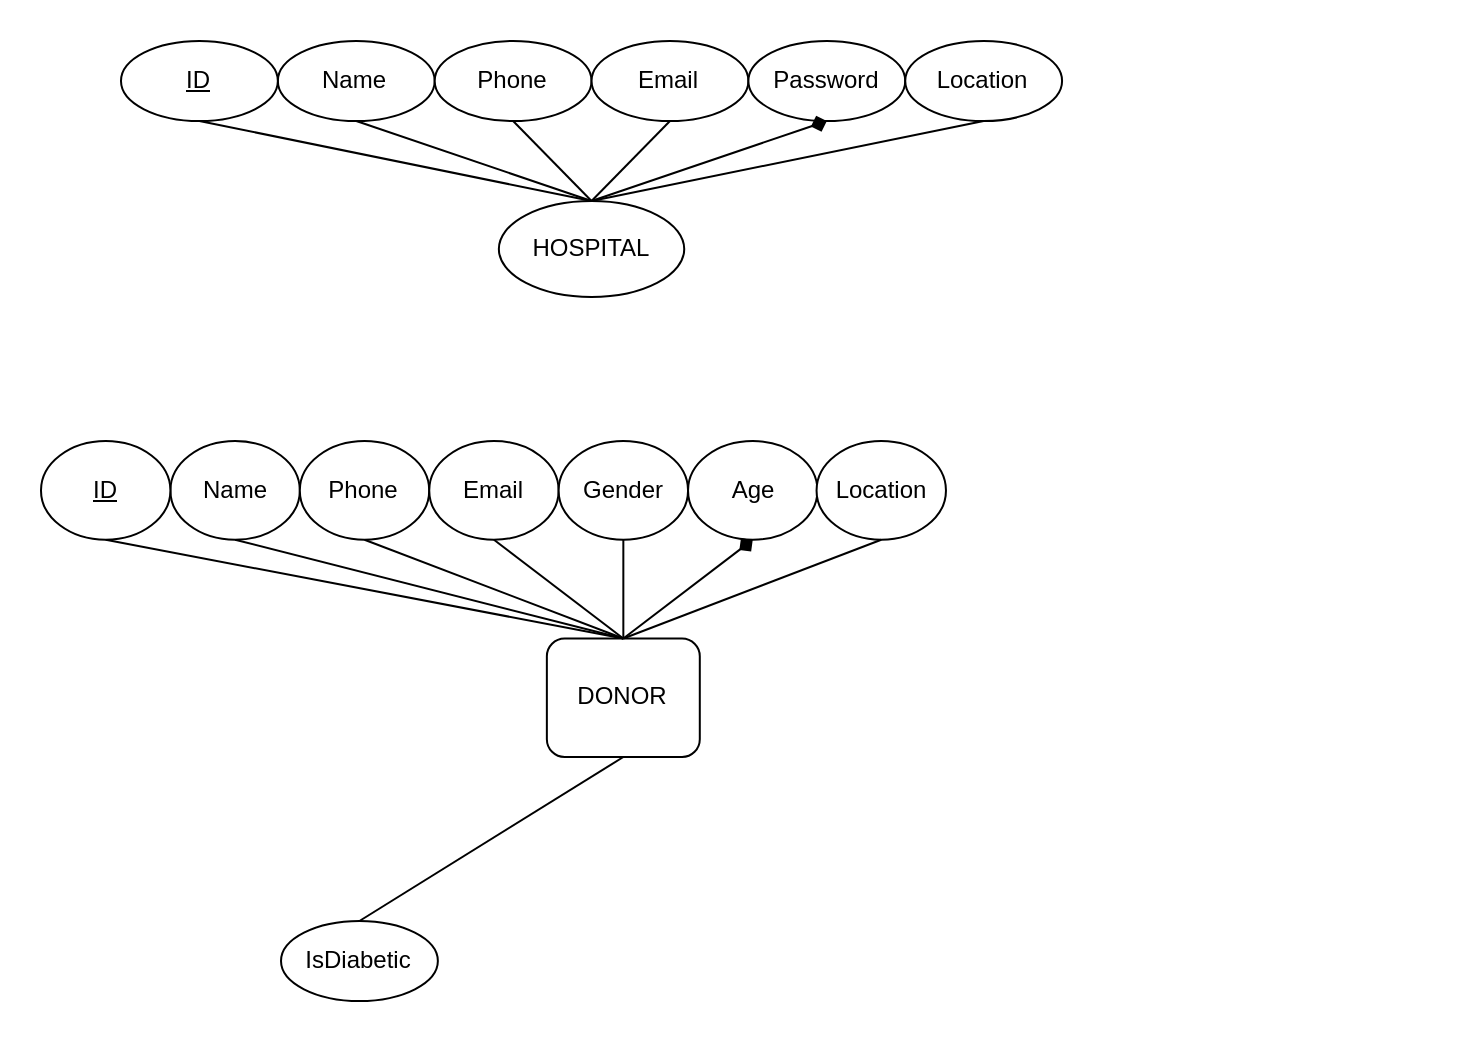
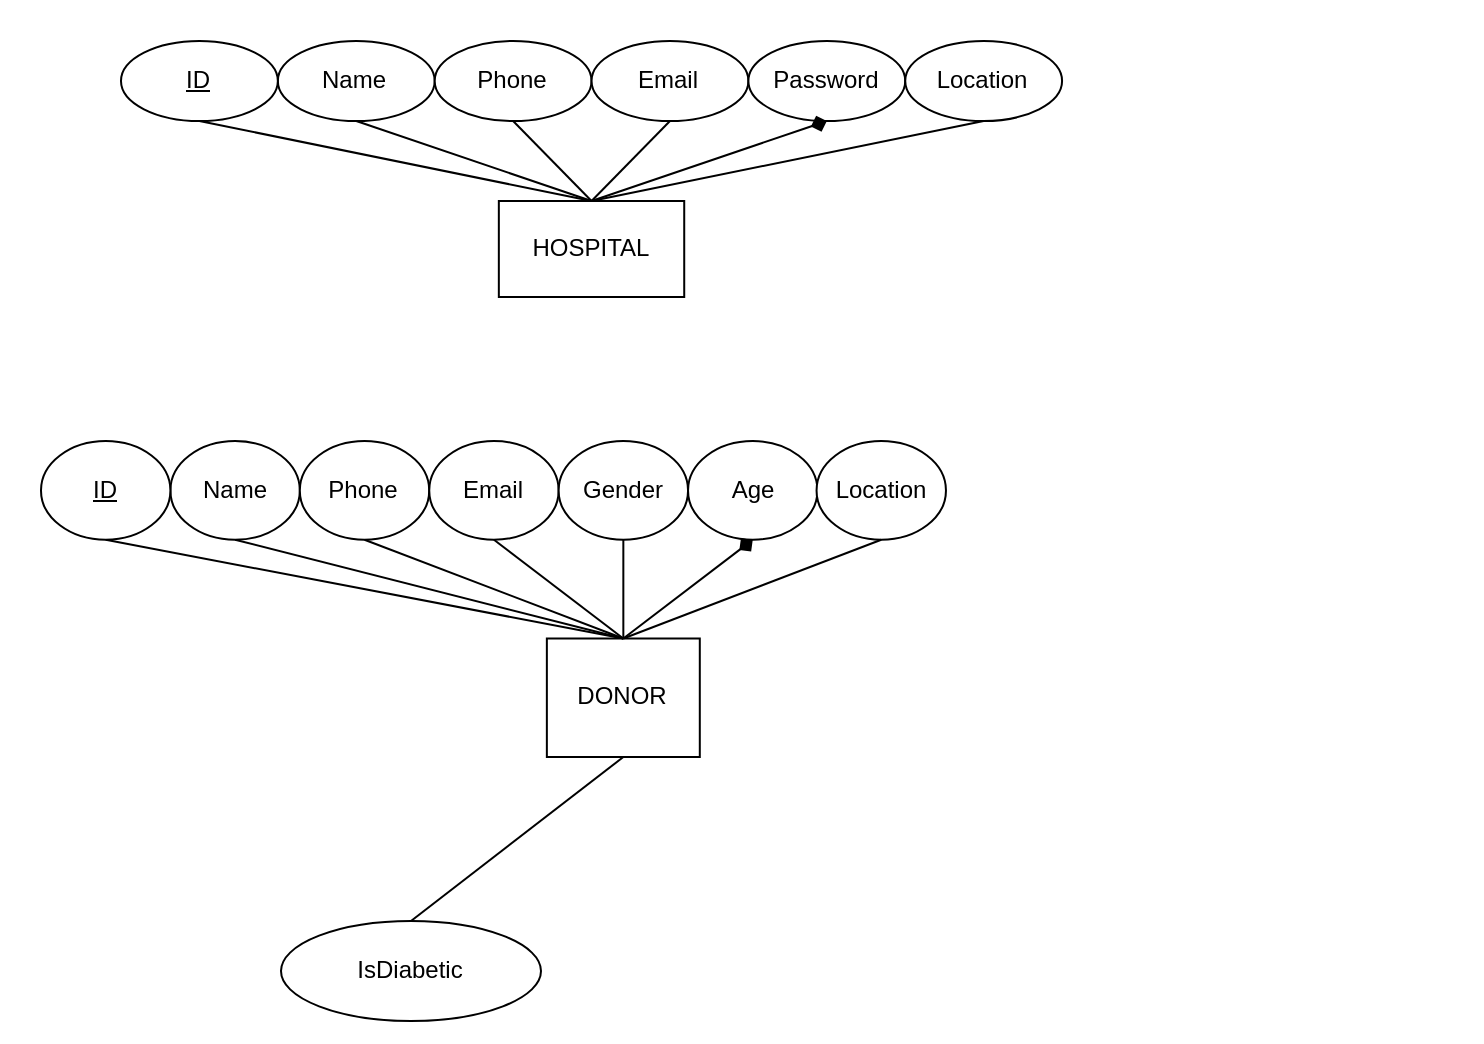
(592, 249) -> (592, 249)
(623, 698) -> (623, 698)
(359, 961) -> (411, 971)
